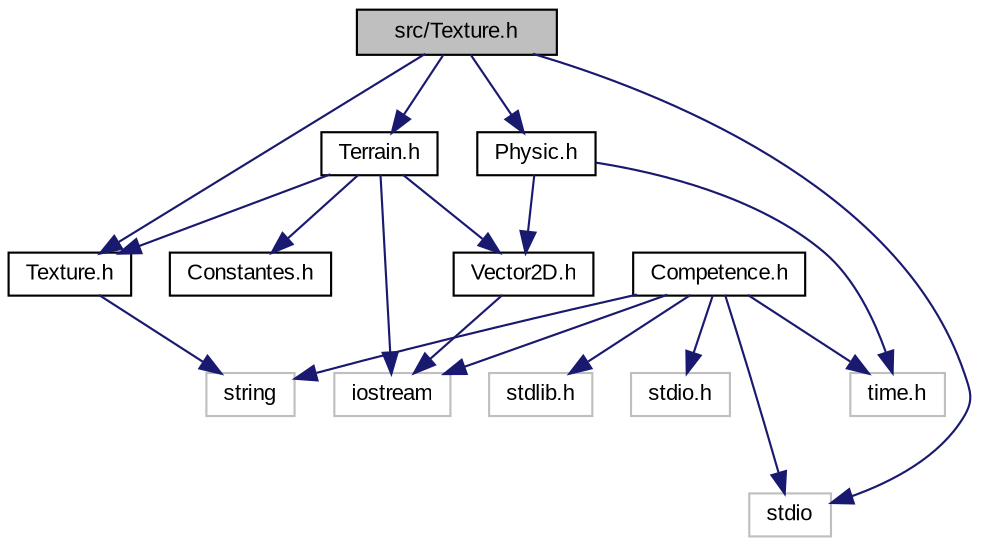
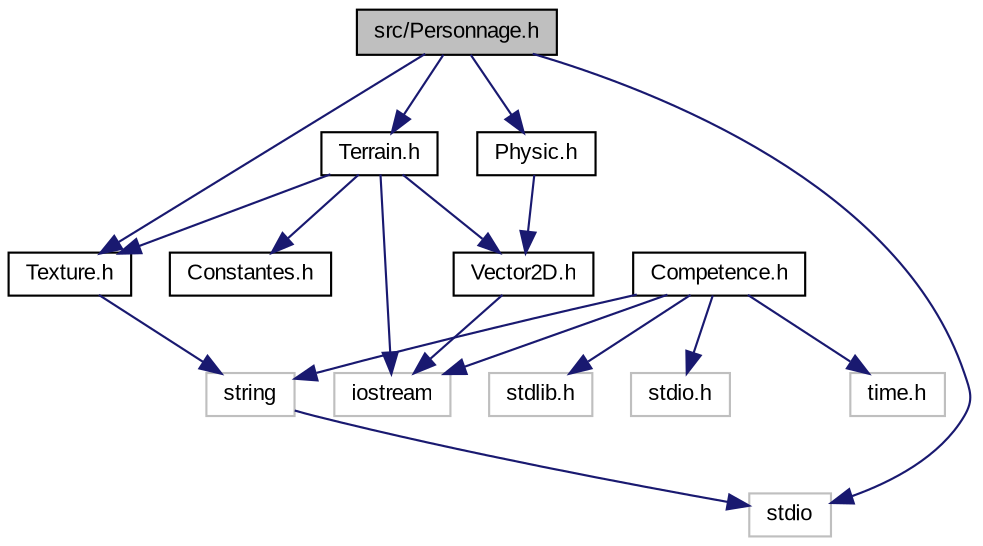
(457, 32) -> (457, 32)
(770, 216) -> none
(752, 384) -> (510, 460)
